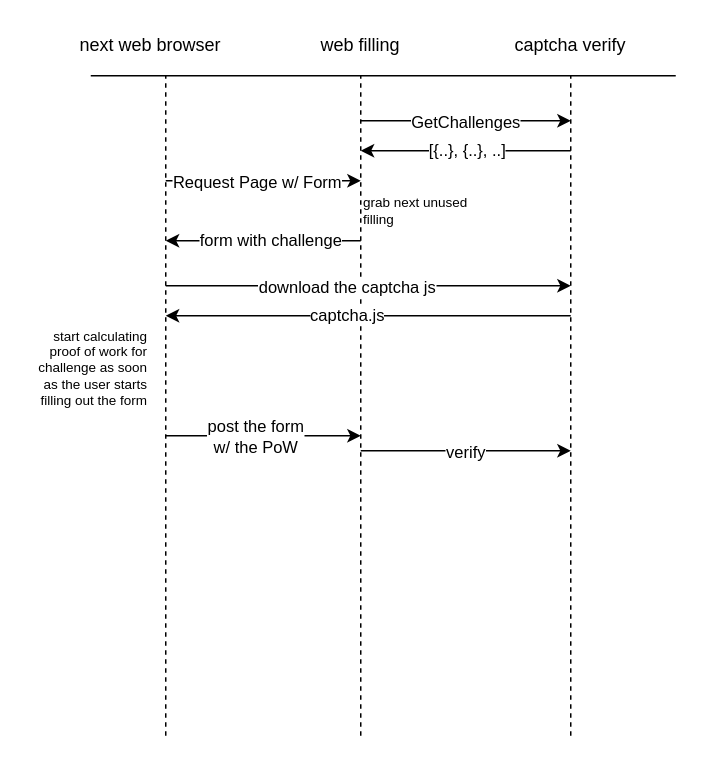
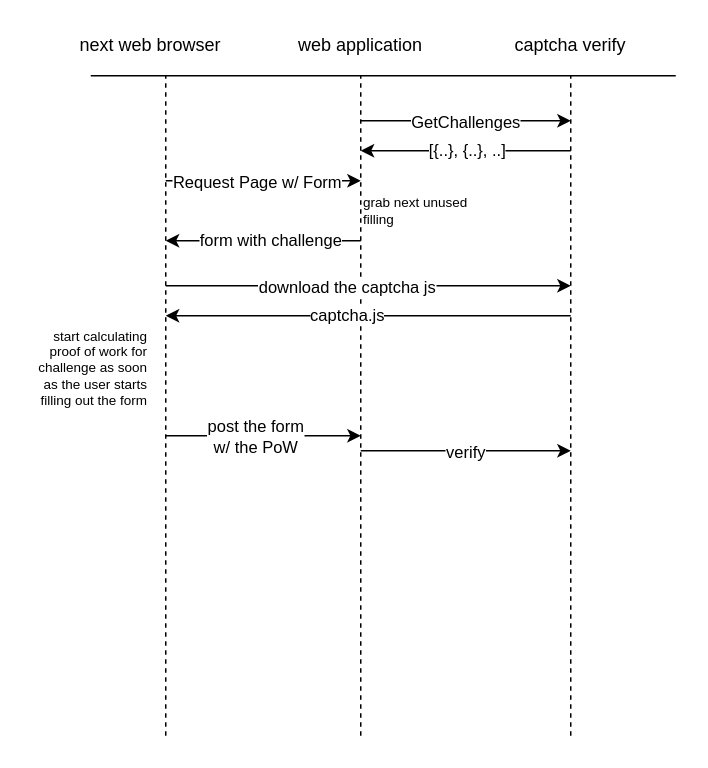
(361, 46) -> (361, 46)
